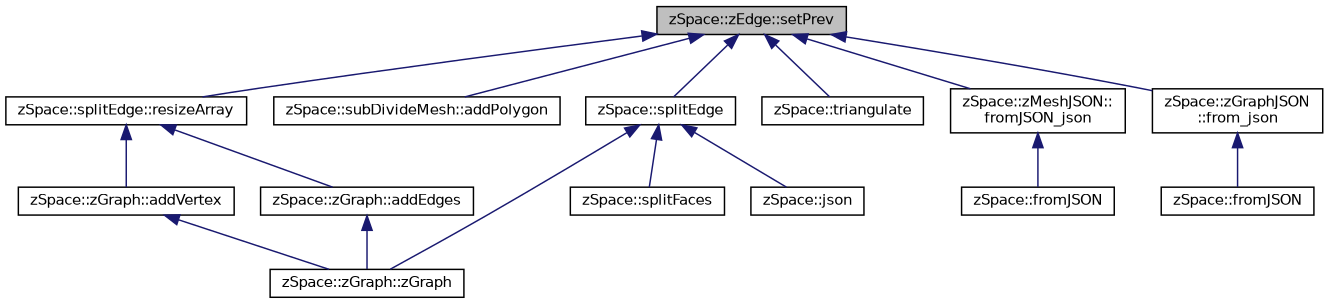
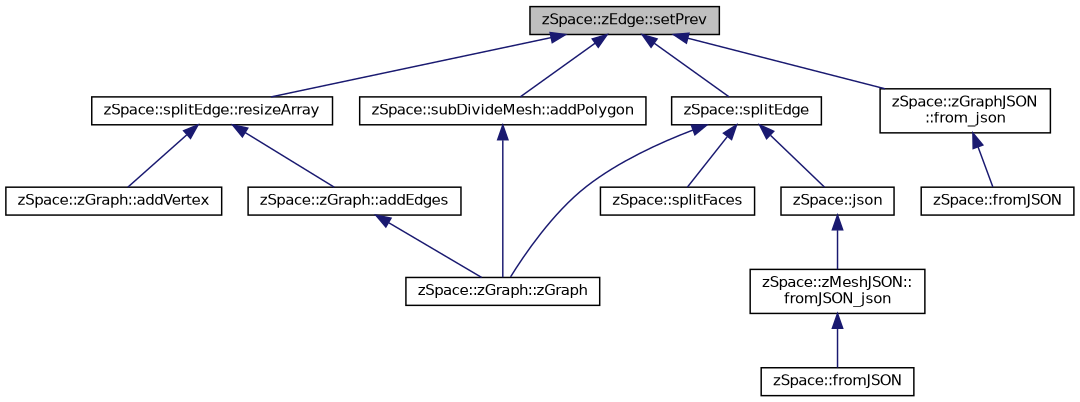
(889, 64) -> (838, 250)
(843, 111) -> none
(254, 245) -> (503, 209)
